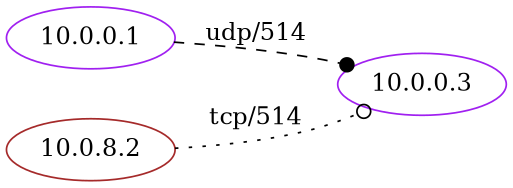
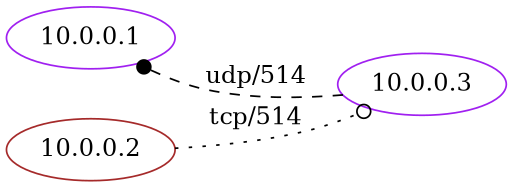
(257, 50) -> (245, 95)
(91, 150) -> (91, 150)
